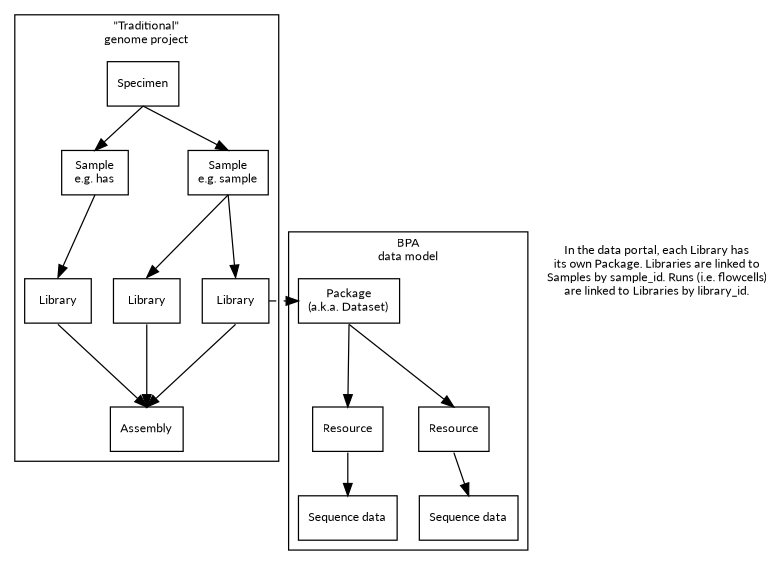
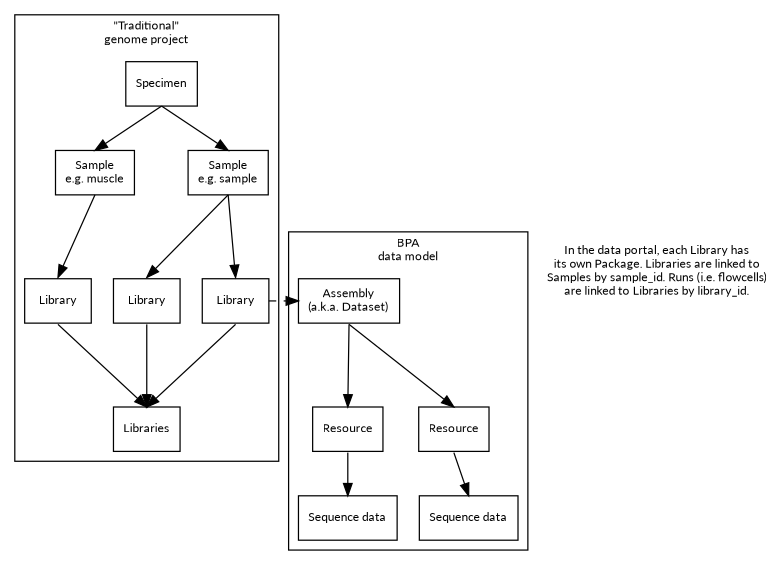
(95, 173) -> (95, 173)
(349, 301) -> (349, 301)
(147, 429) -> (147, 429)
